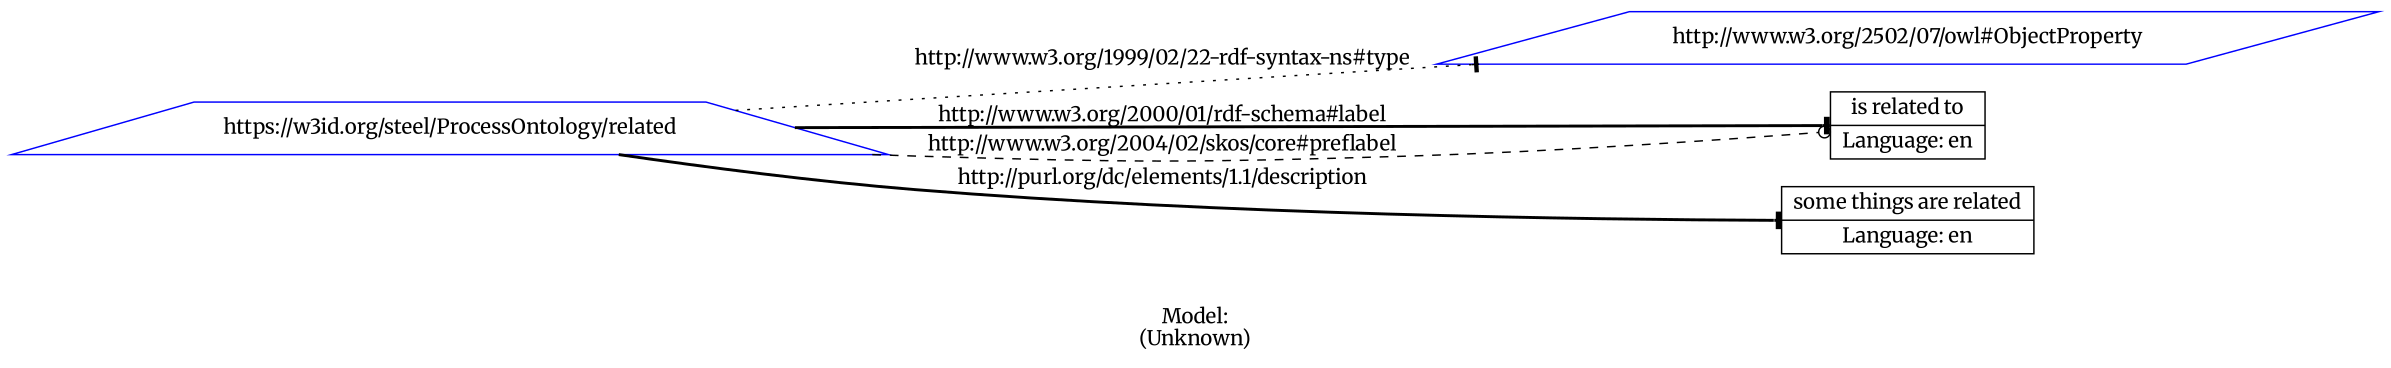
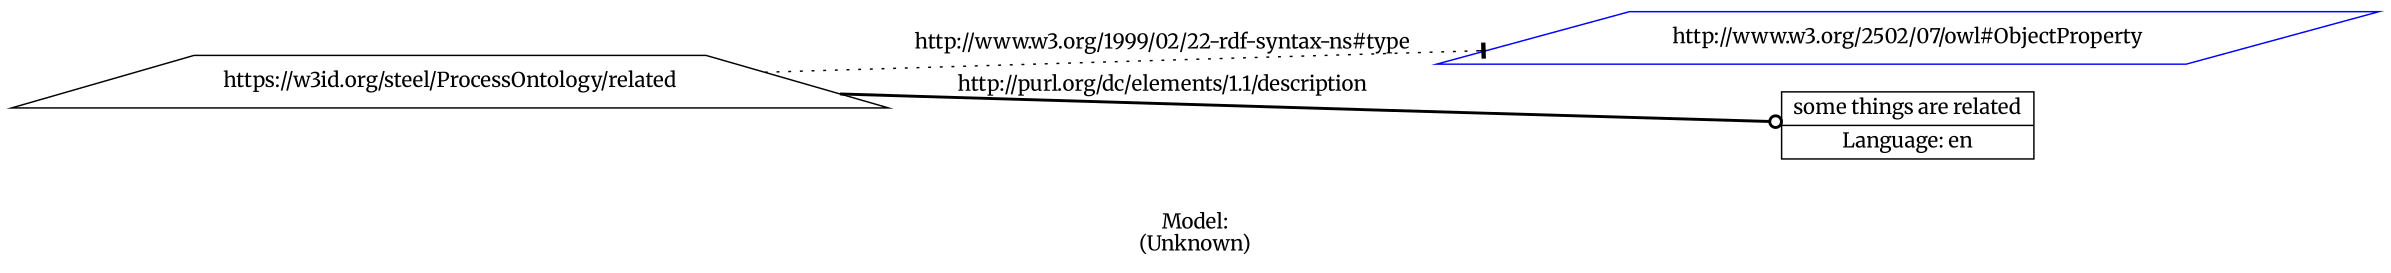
(1908, 125) -> none
(450, 128) -> (450, 82)
(1195, 207) -> (1305, 108)
